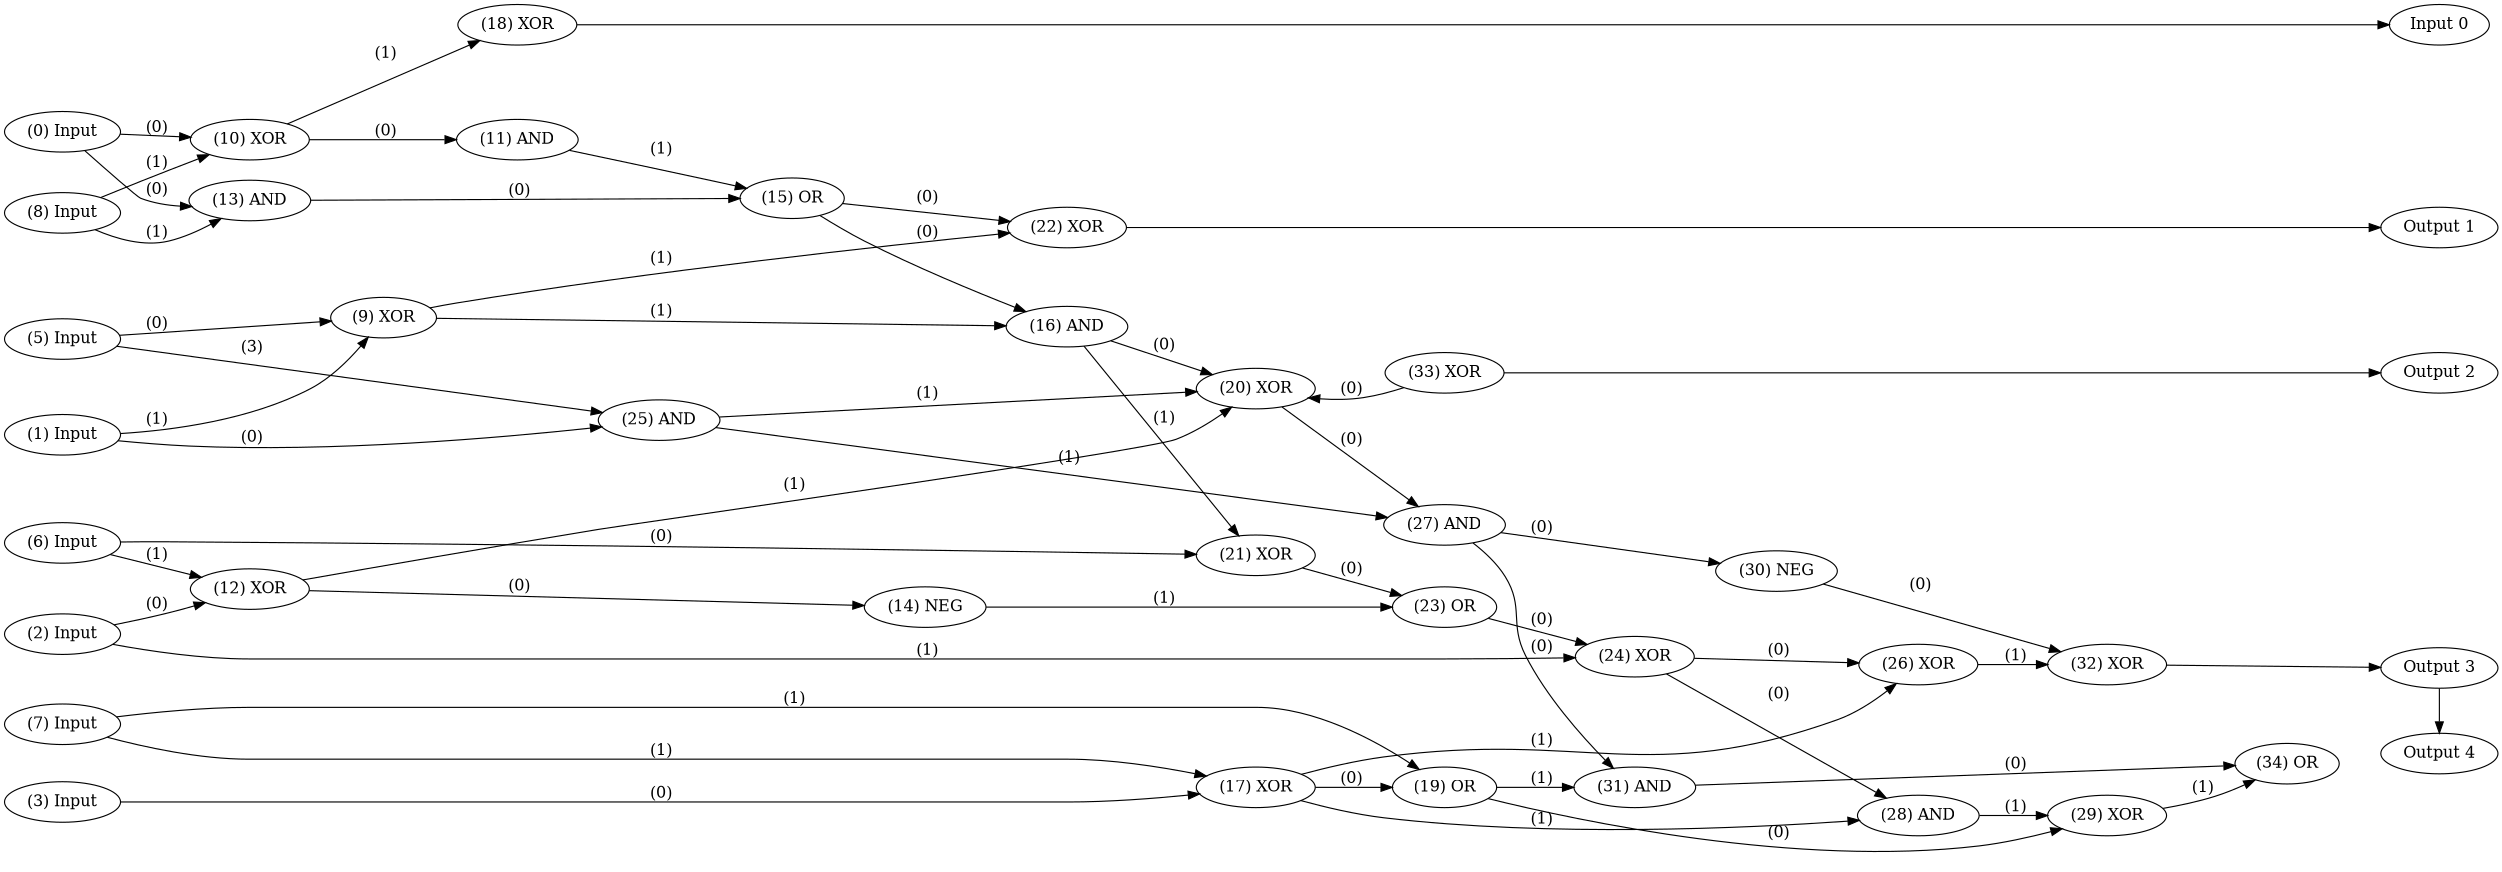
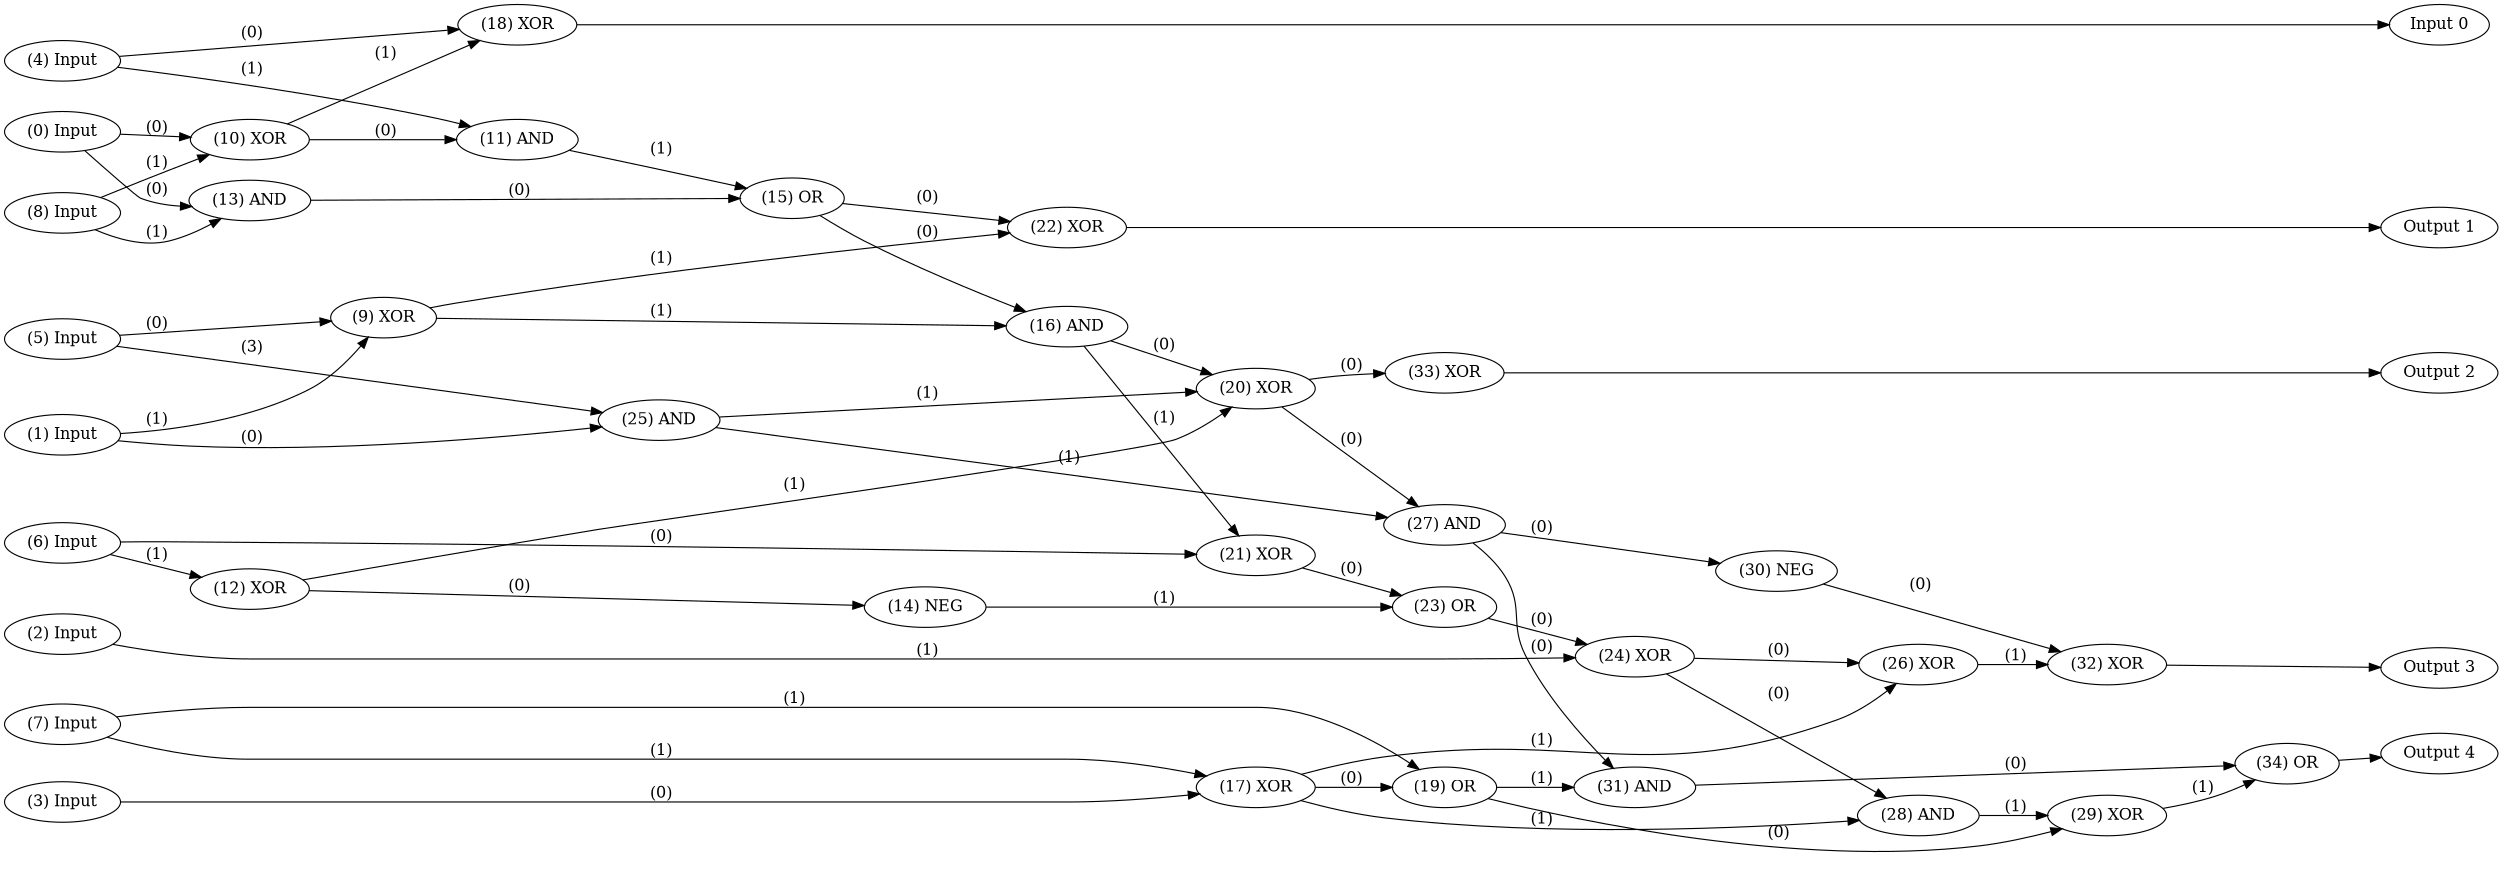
none -> (63, 61)
(1362, 398) -> (1341, 376)
(154, 616) -> none
(2439, 705) -> (2354, 759)
